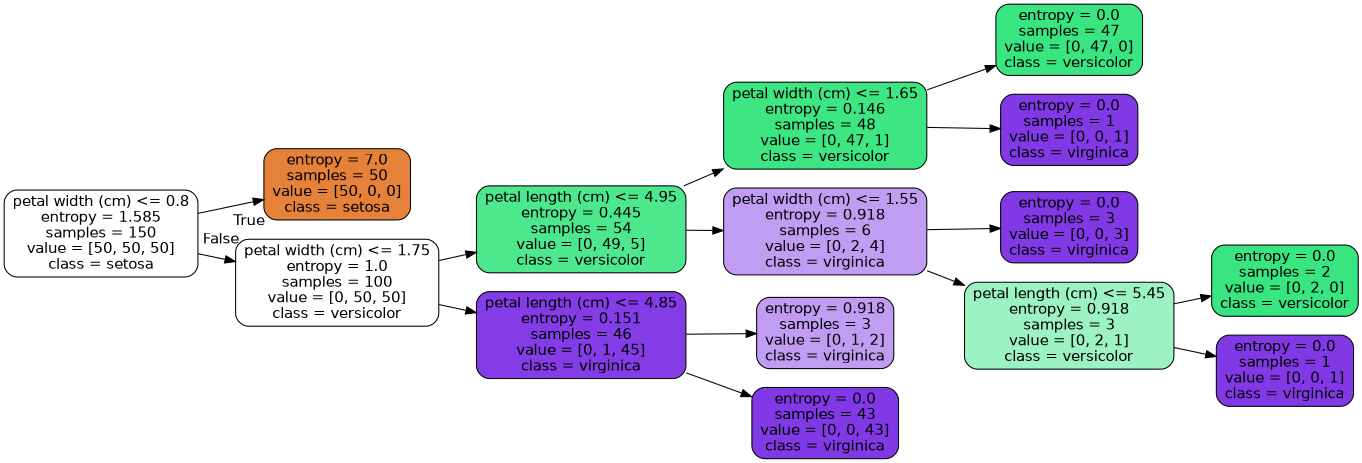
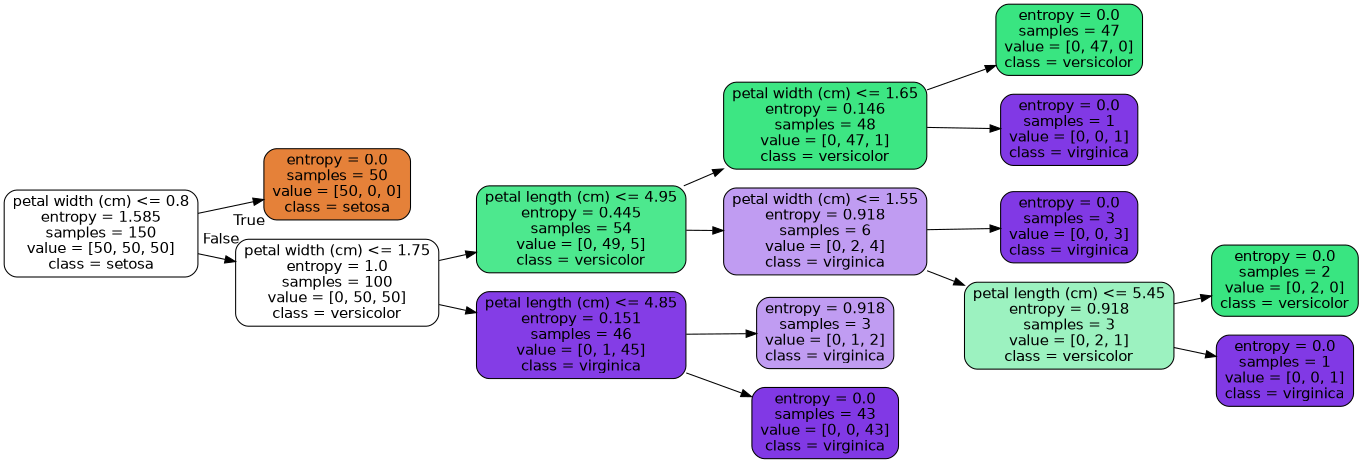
(337, 184) -> (337, 184)
